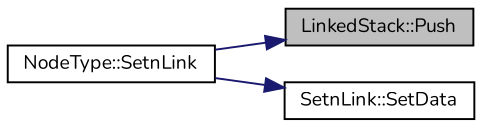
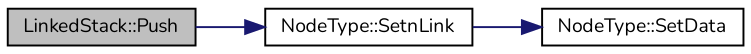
(241, 46) -> (220, 27)
(379, 101) -> (643, 27)
